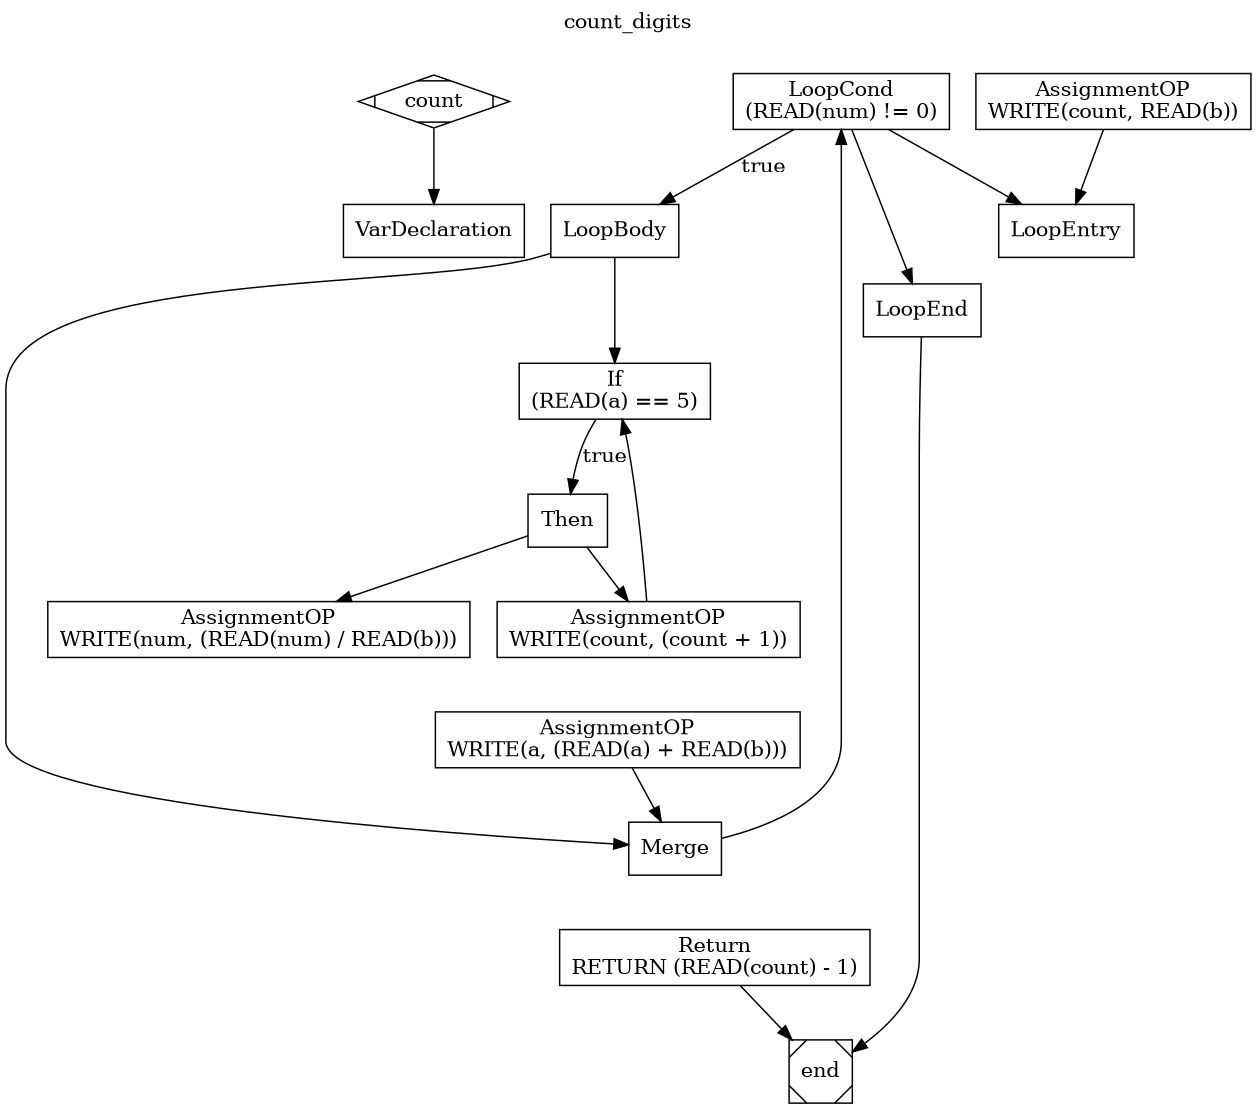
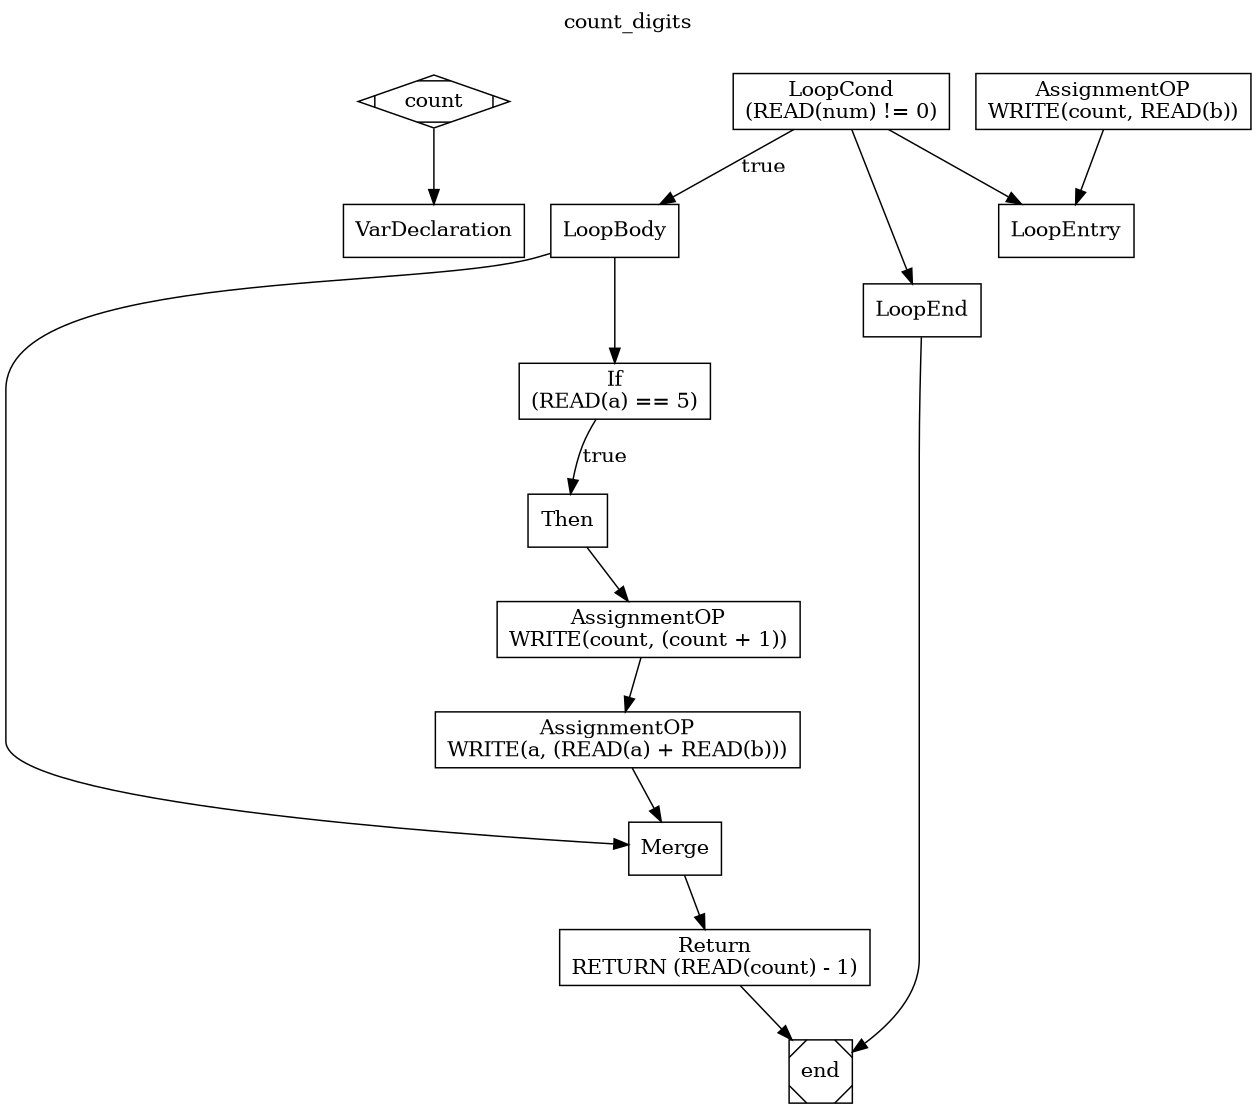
(639, 517) -> (635, 677)
(841, 526) -> (692, 895)
(259, 630) -> none
